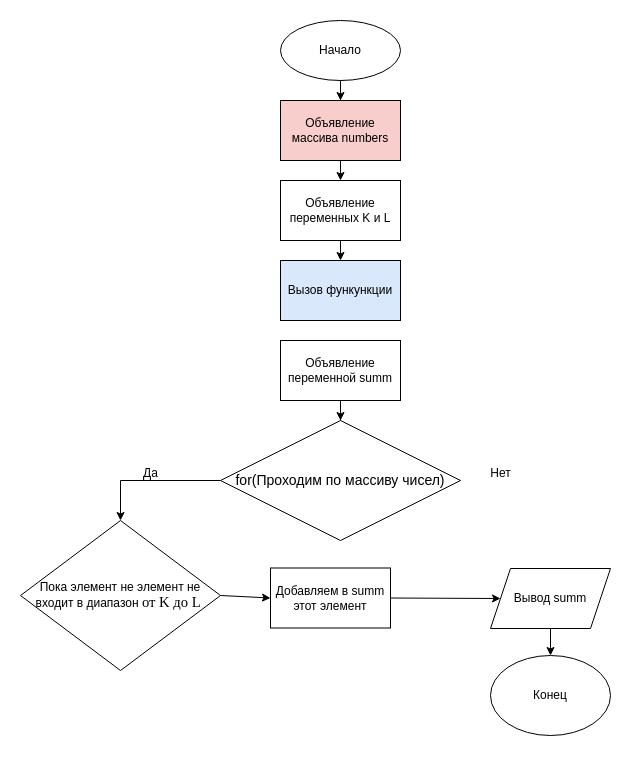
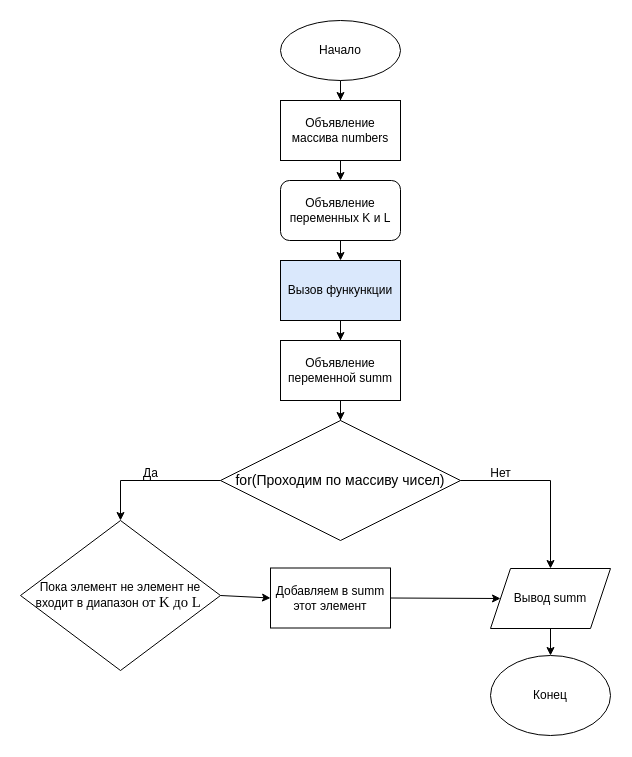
(341, 131) -> (341, 131)
(341, 211) -> (341, 211)
none -> (341, 335)
none -> (546, 481)
